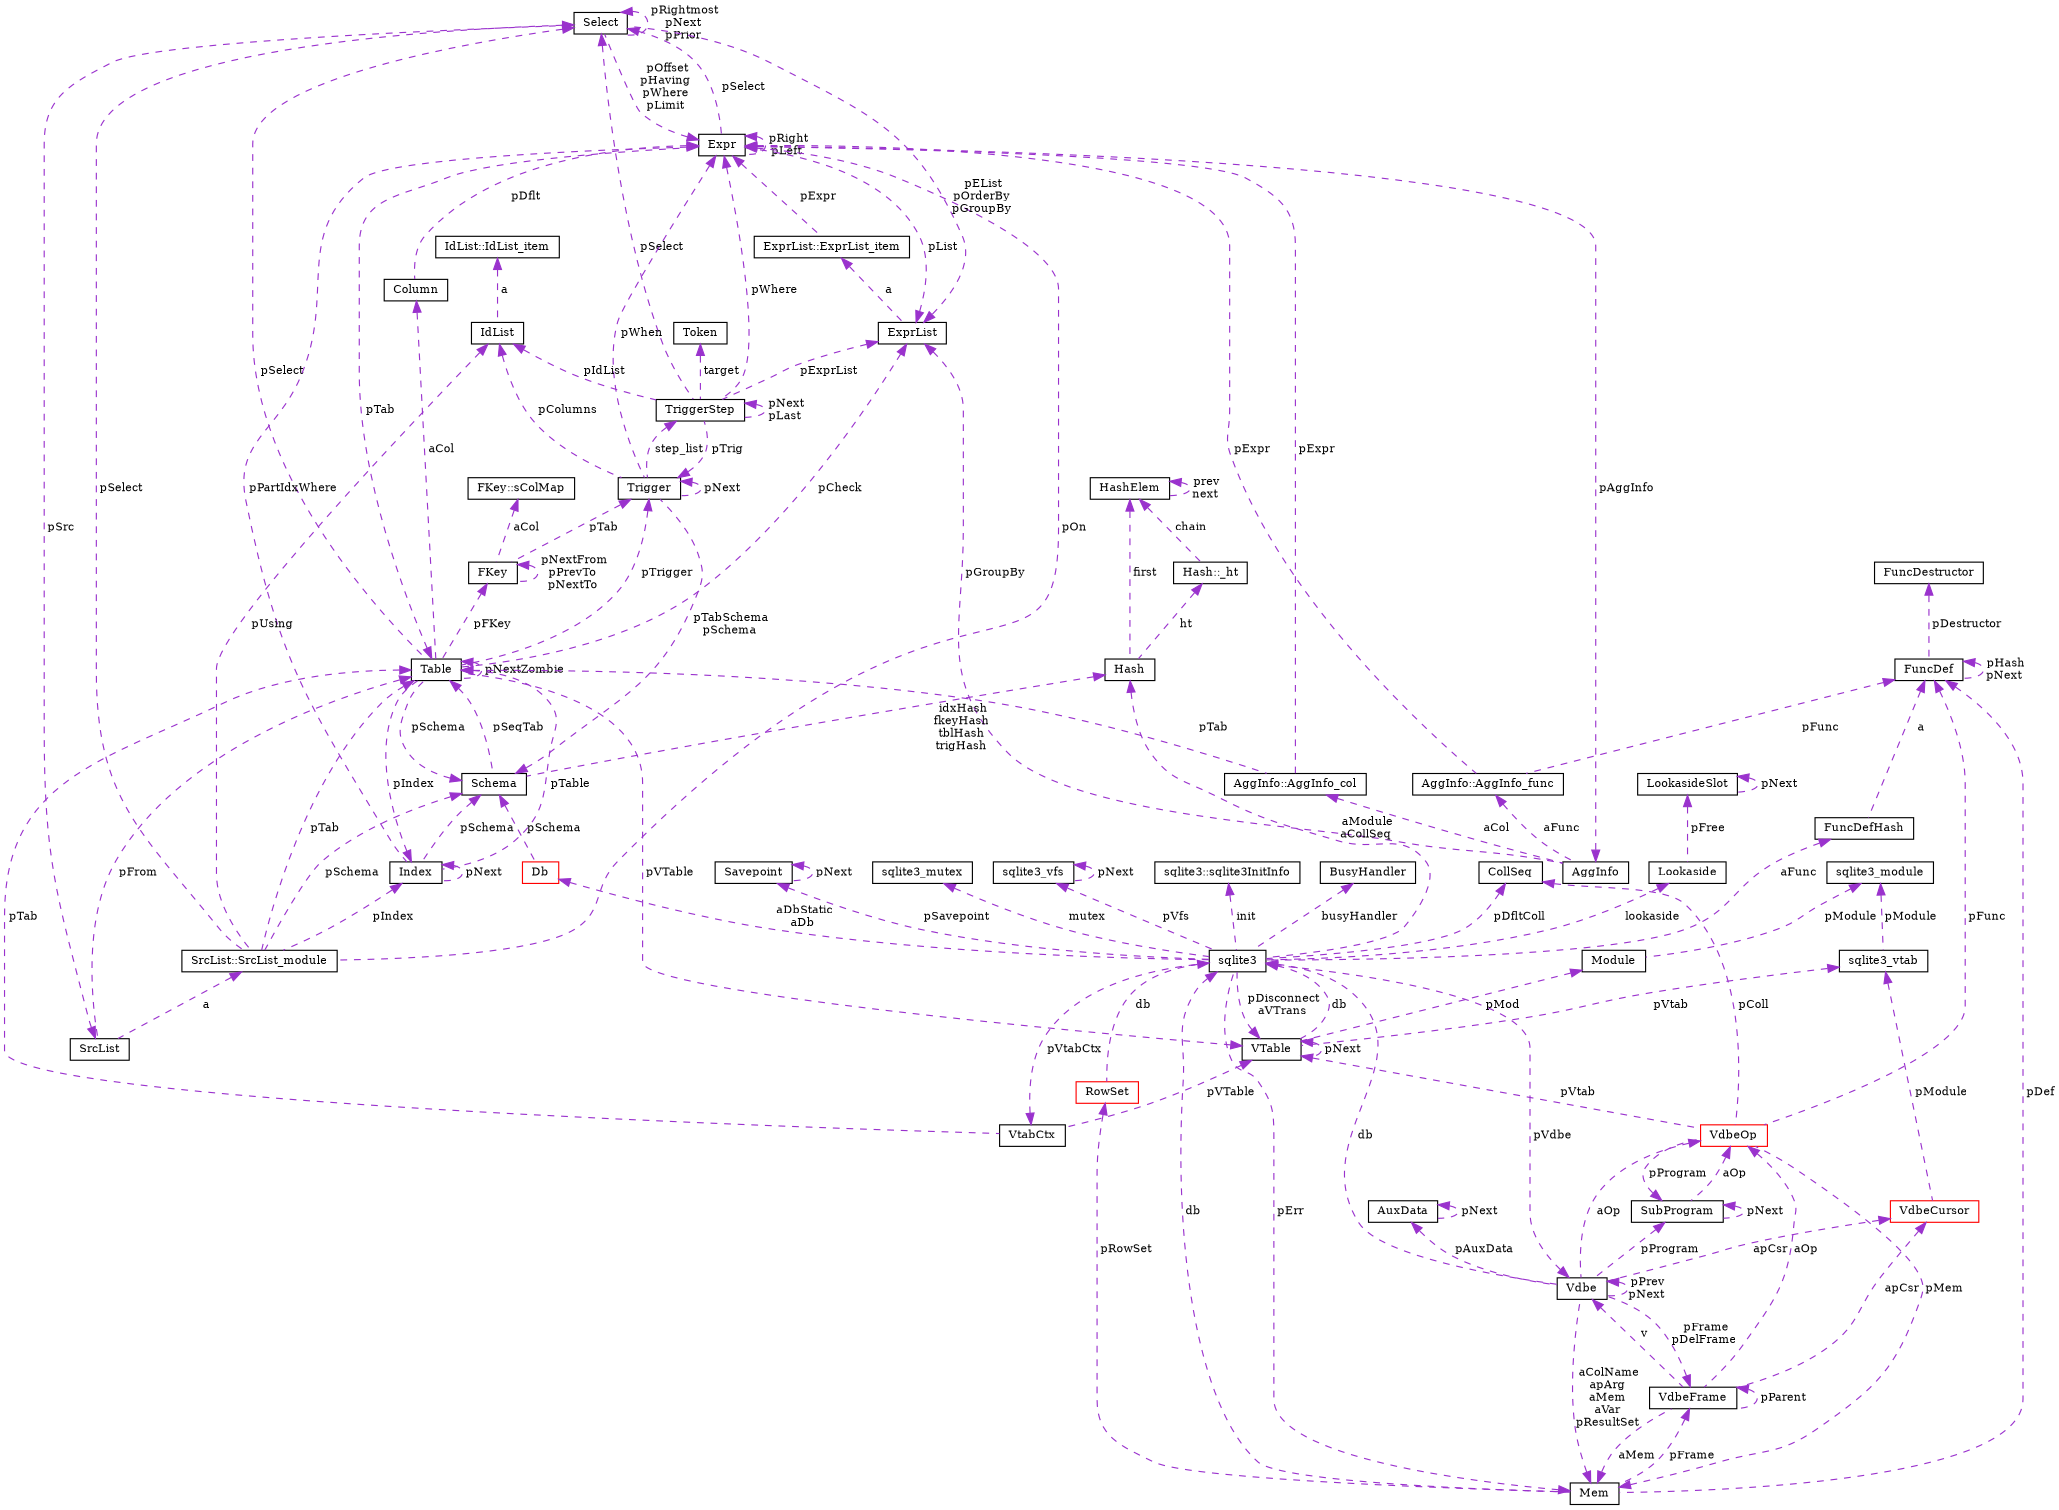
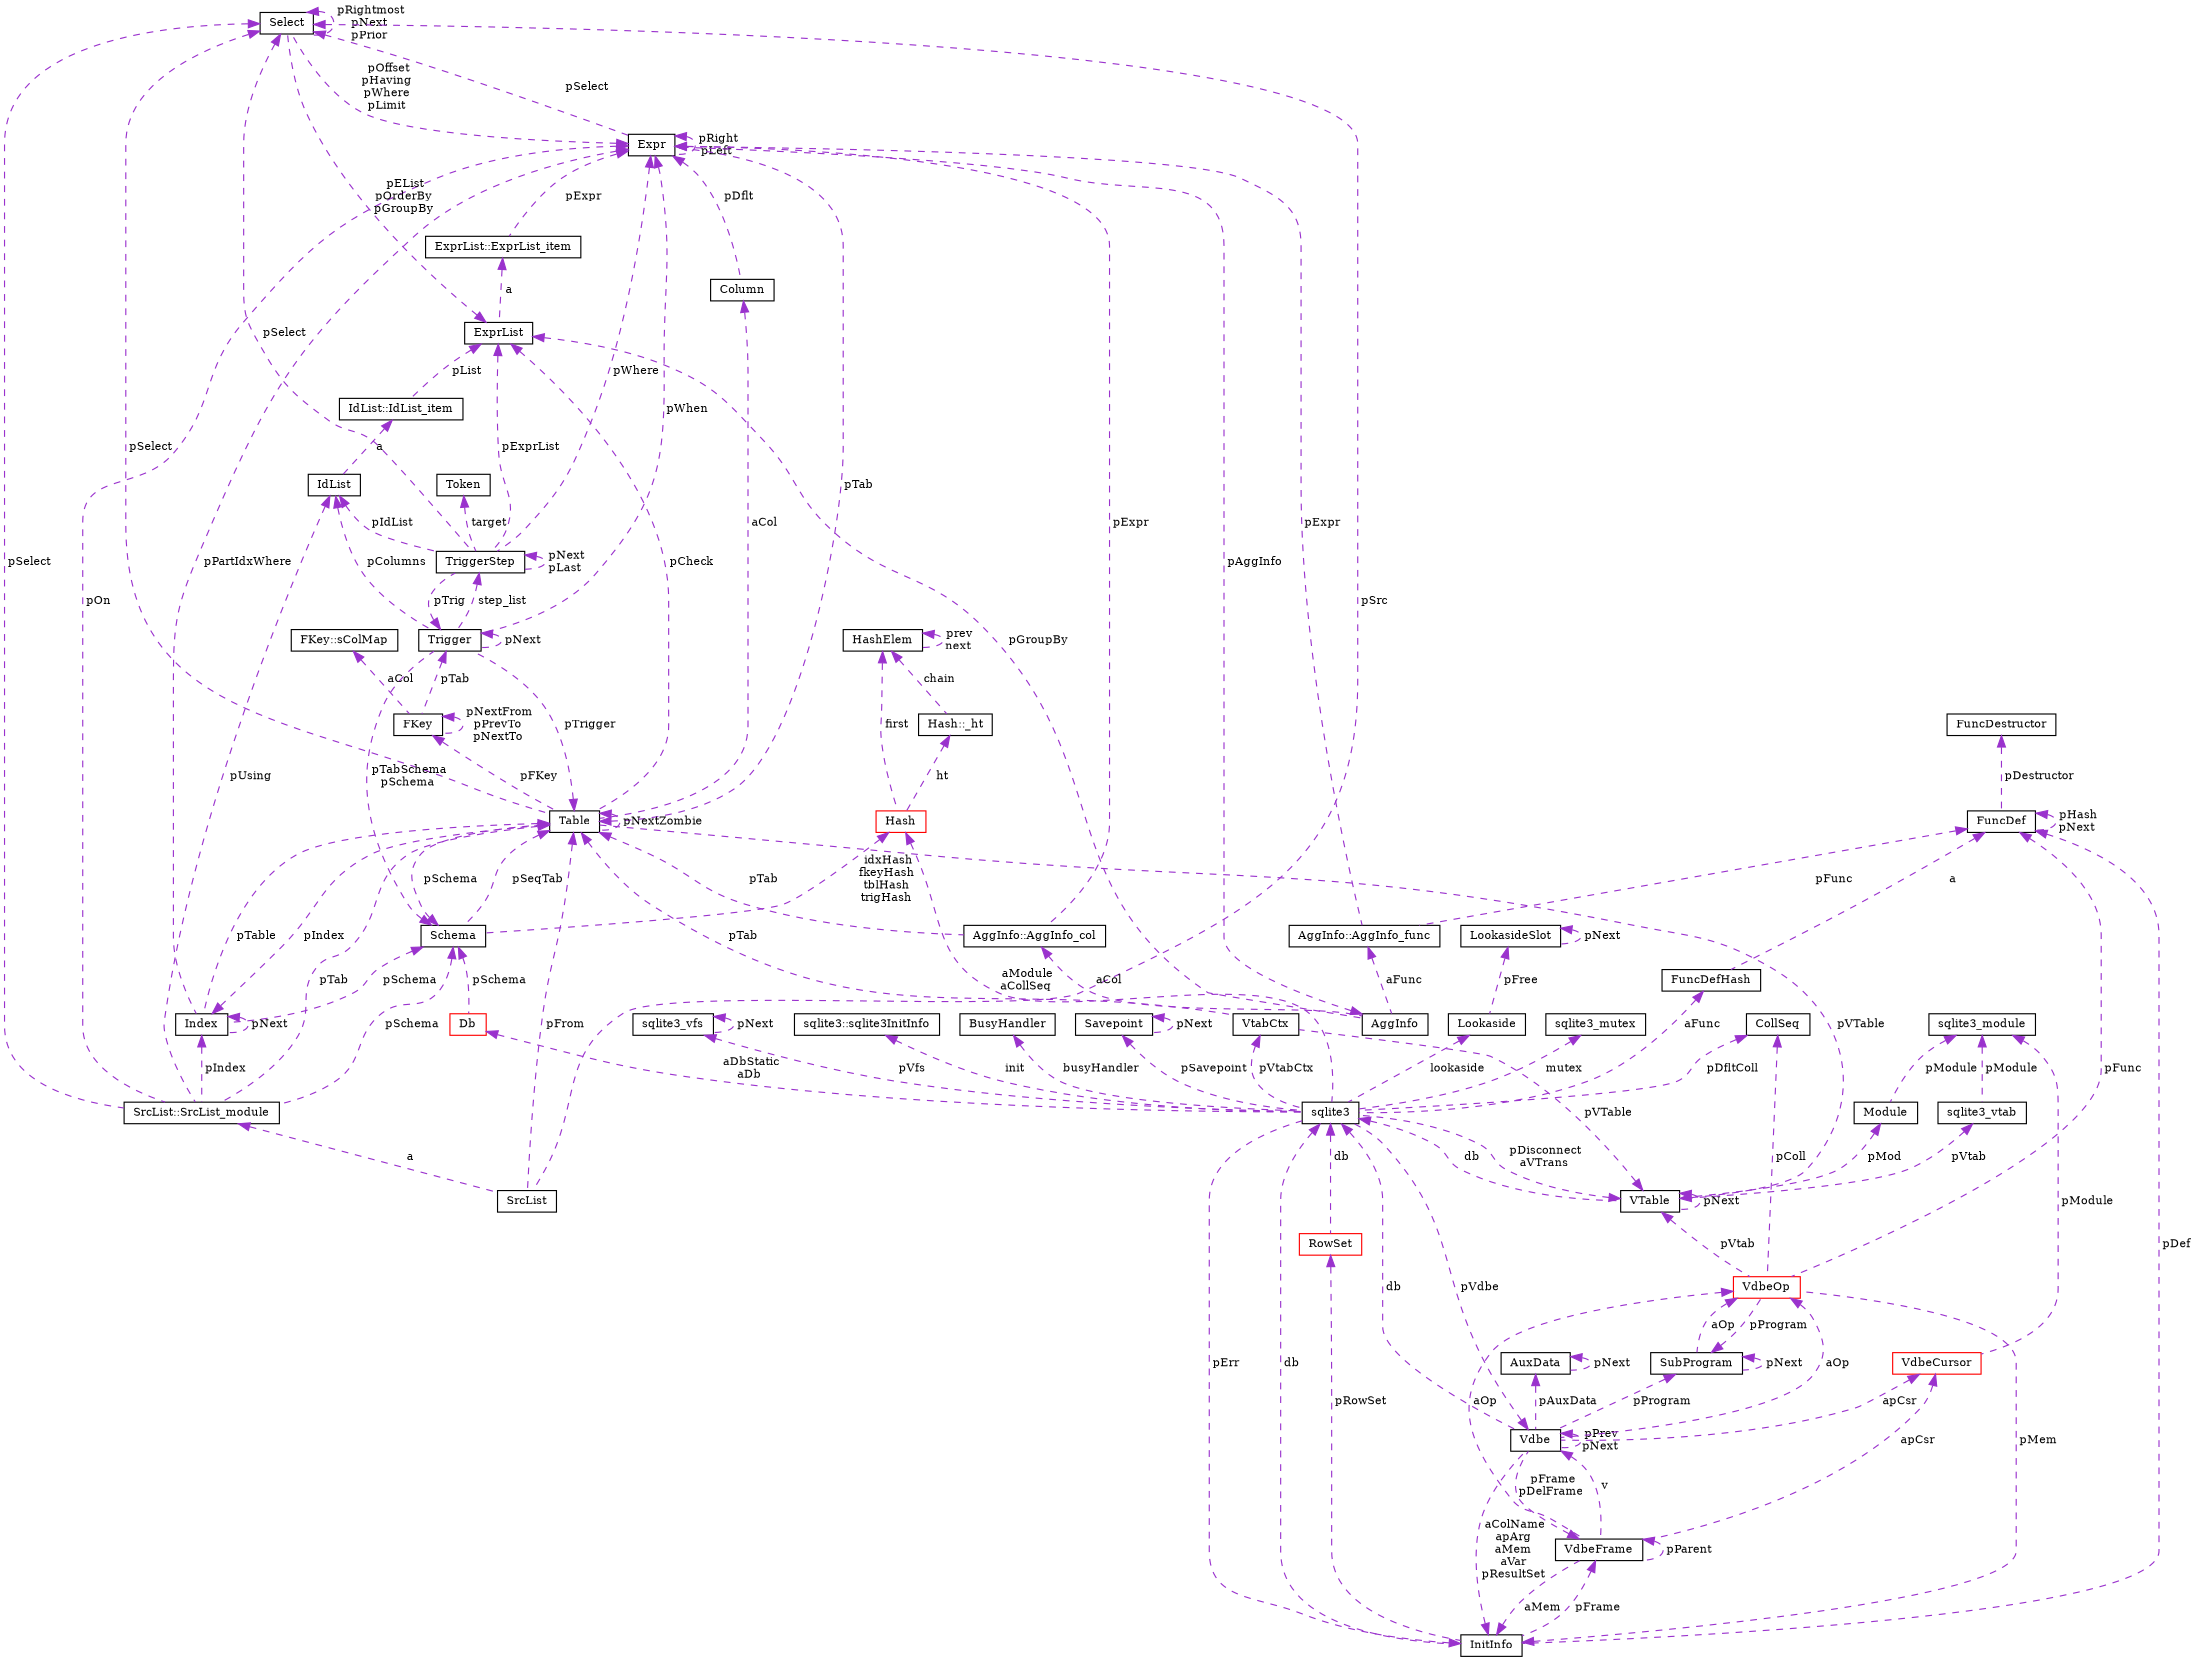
(877, 191) -> (440, 372)
(44, 299) -> (1358, 441)
(584, 620) -> (546, 709)
(1130, 670) -> (901, 822)
(1910, 1092) -> (2058, 1212)
(1595, 1494) -> (1491, 1646)
